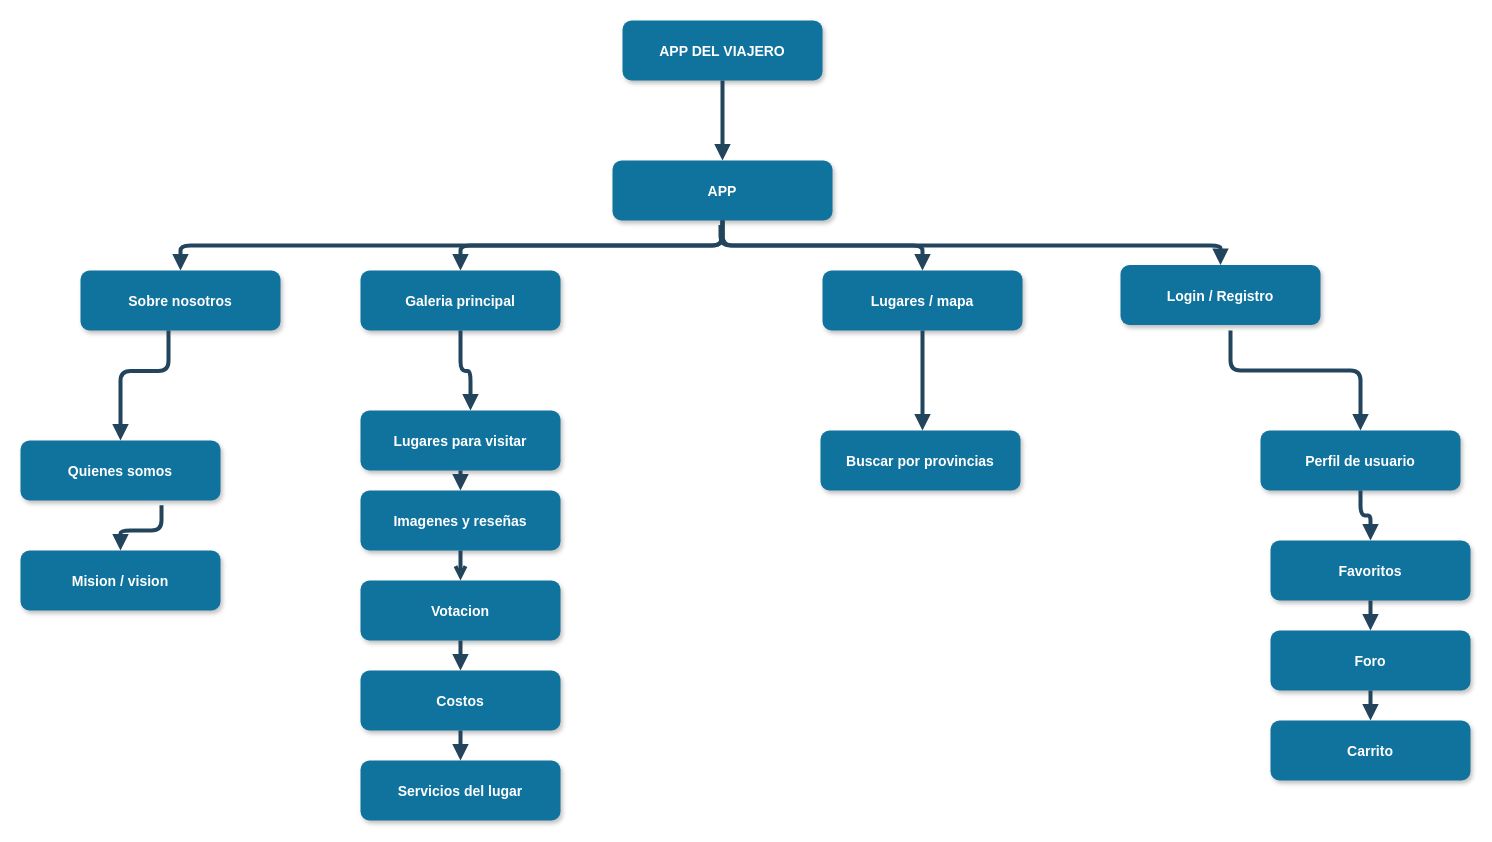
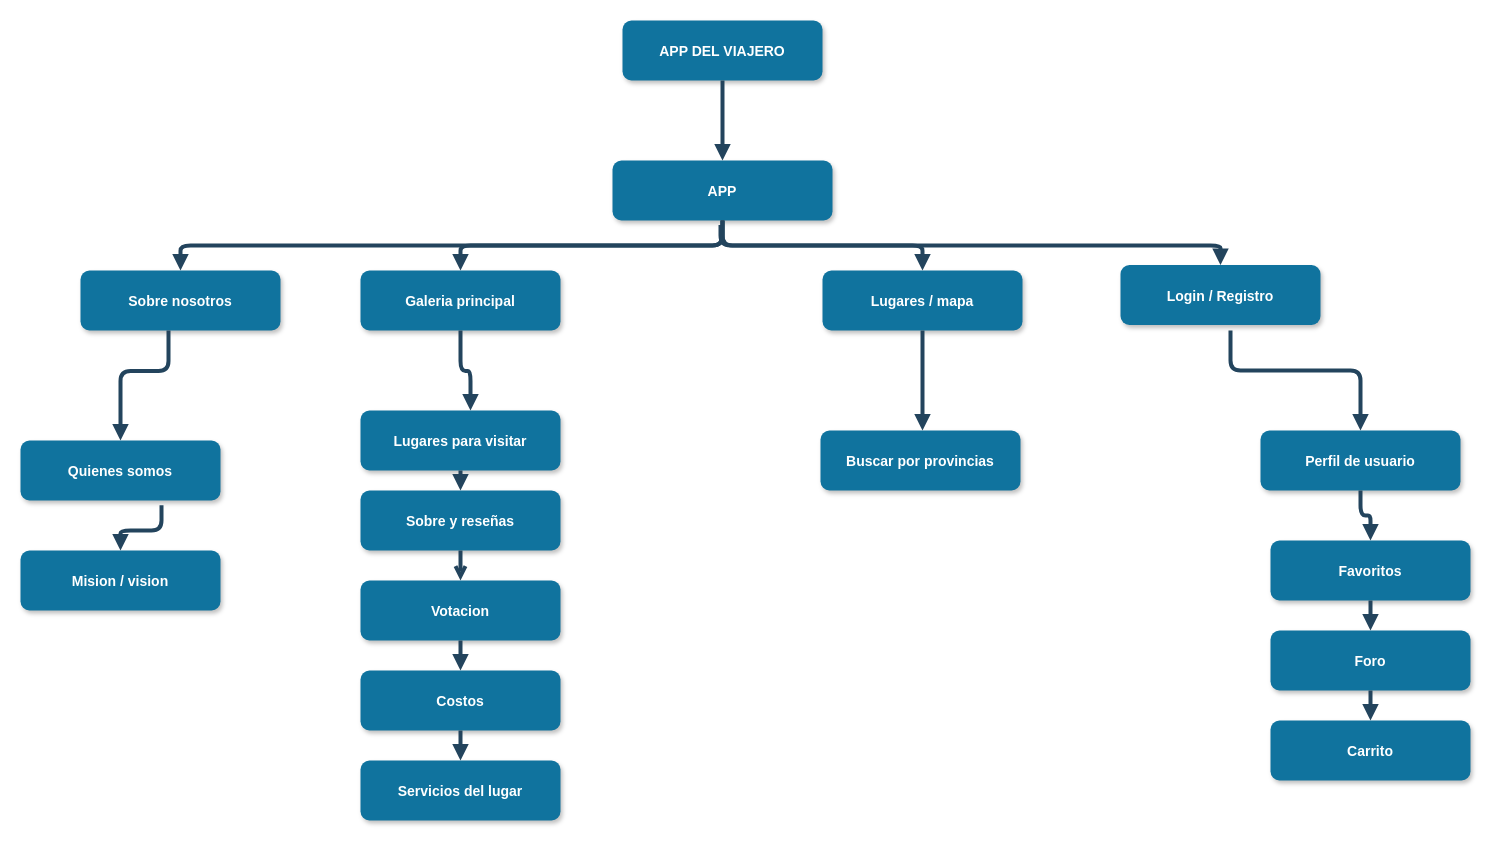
(460, 521) -> (460, 521)
